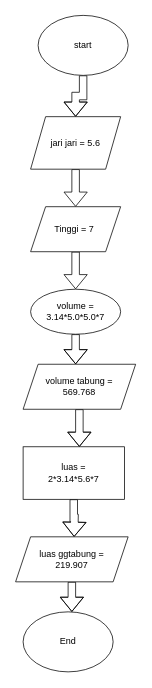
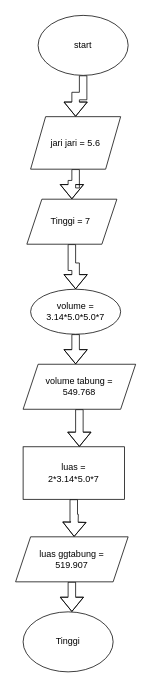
(75, 229) -> (72, 222)
(79, 387) -> (79, 387)
(74, 473) -> (74, 473)
(72, 559) -> (72, 559)
(68, 642) -> (68, 642)
